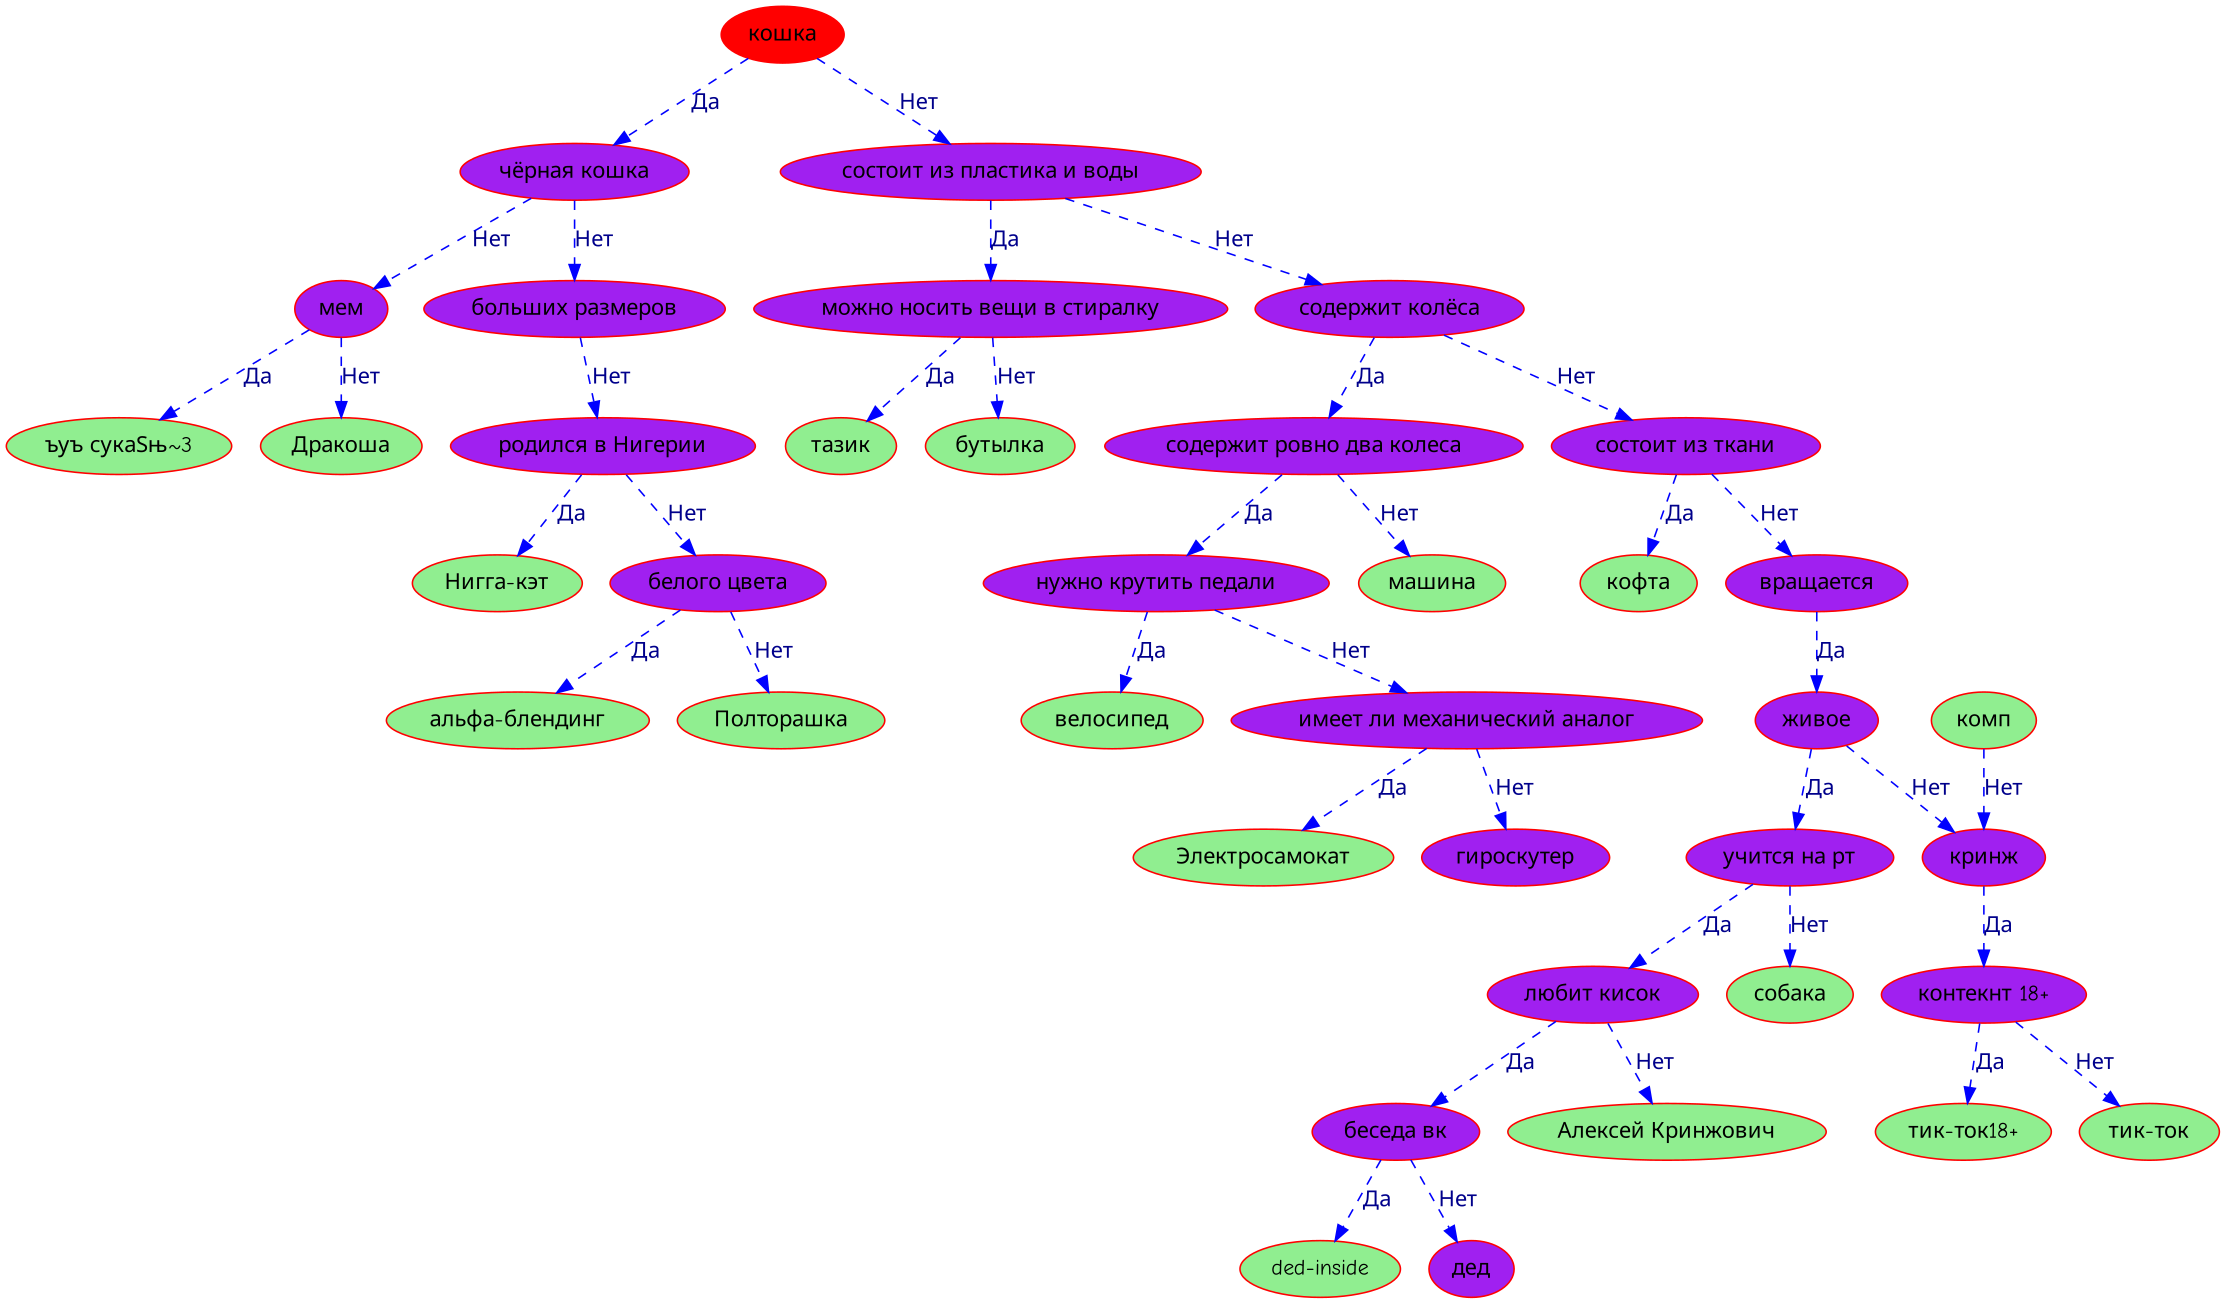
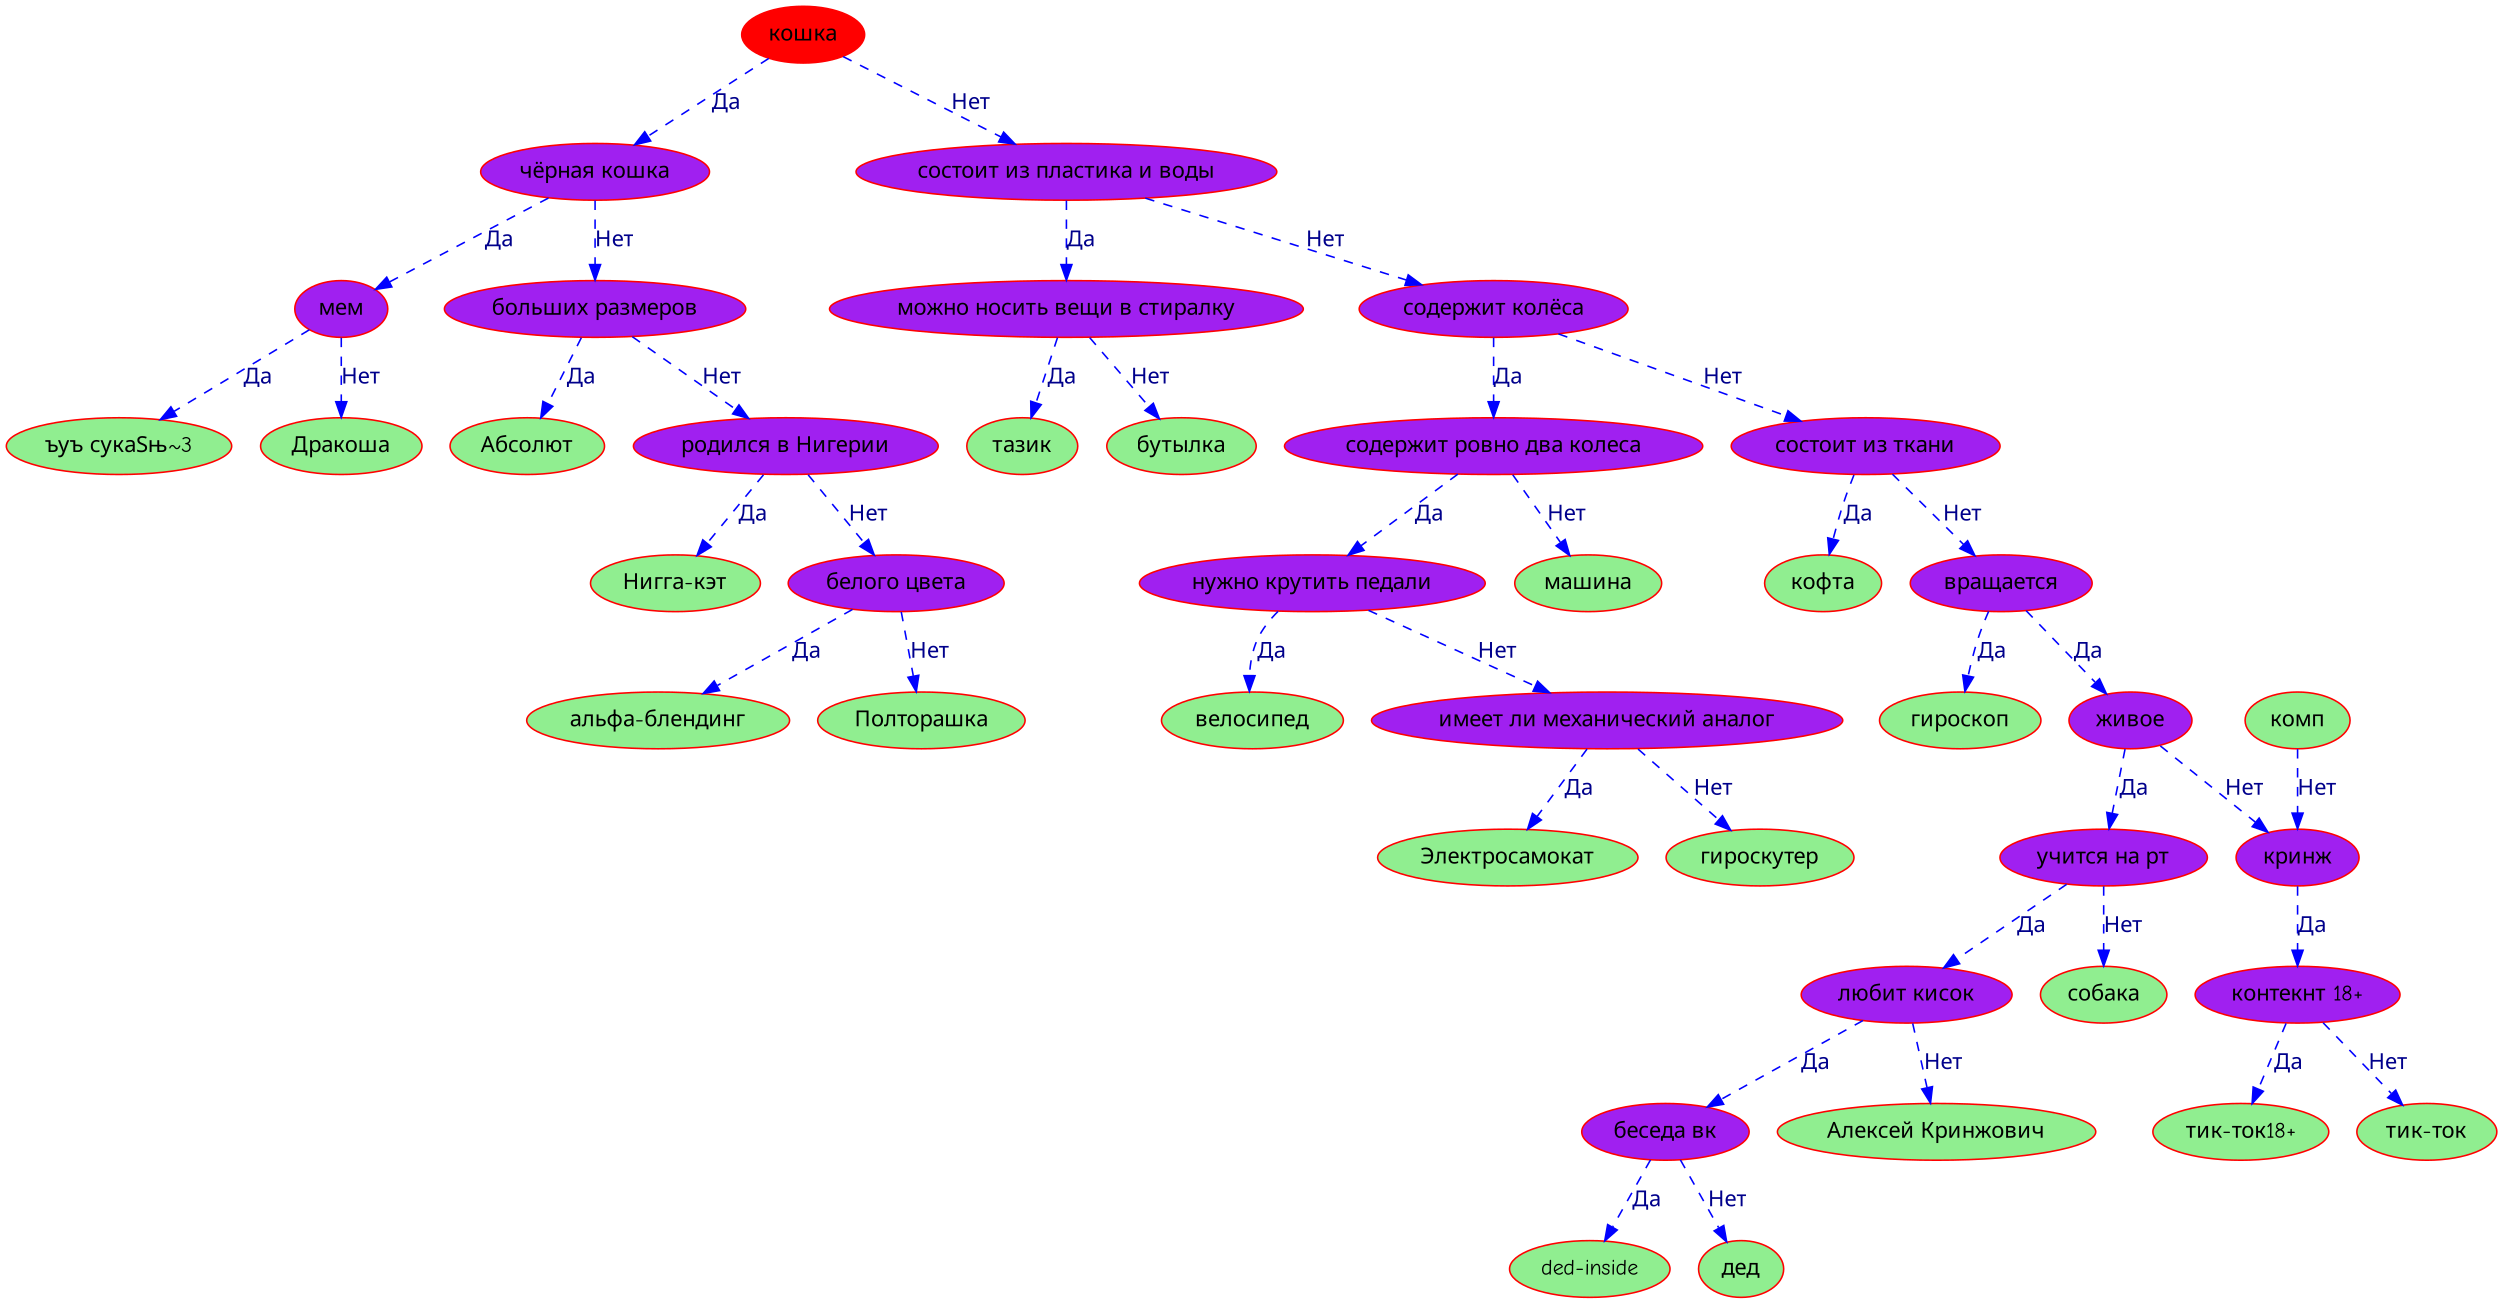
(492, 240) -> (500, 240)
none -> (527, 446)
none -> (1960, 720)
(1516, 858) -> (1760, 858)
(1472, 1269) -> (1741, 1269)
